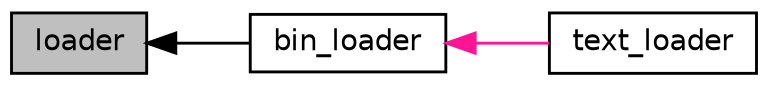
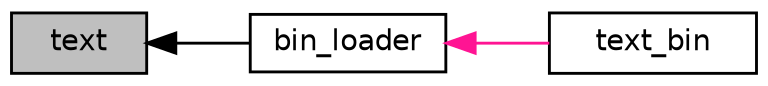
(79, 43) -> (79, 43)
(653, 43) -> (653, 43)
